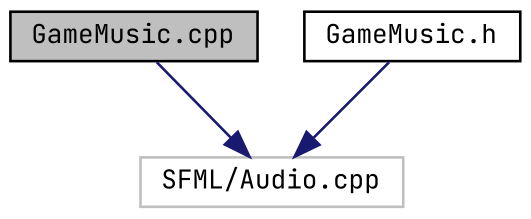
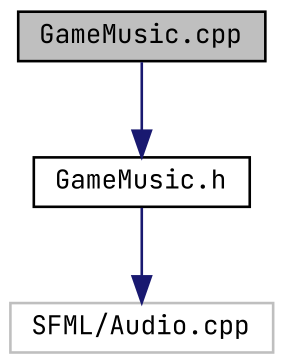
(194, 100) -> (142, 96)
